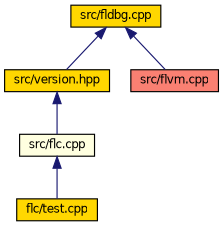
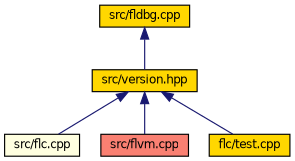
(149, 53) -> (145, 119)
(57, 184) -> (202, 116)
